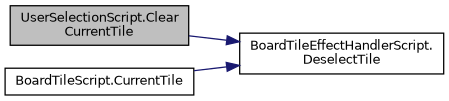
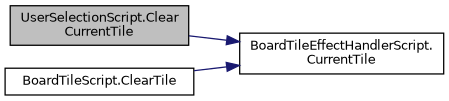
(342, 54) -> (342, 54)
(99, 82) -> (99, 82)
